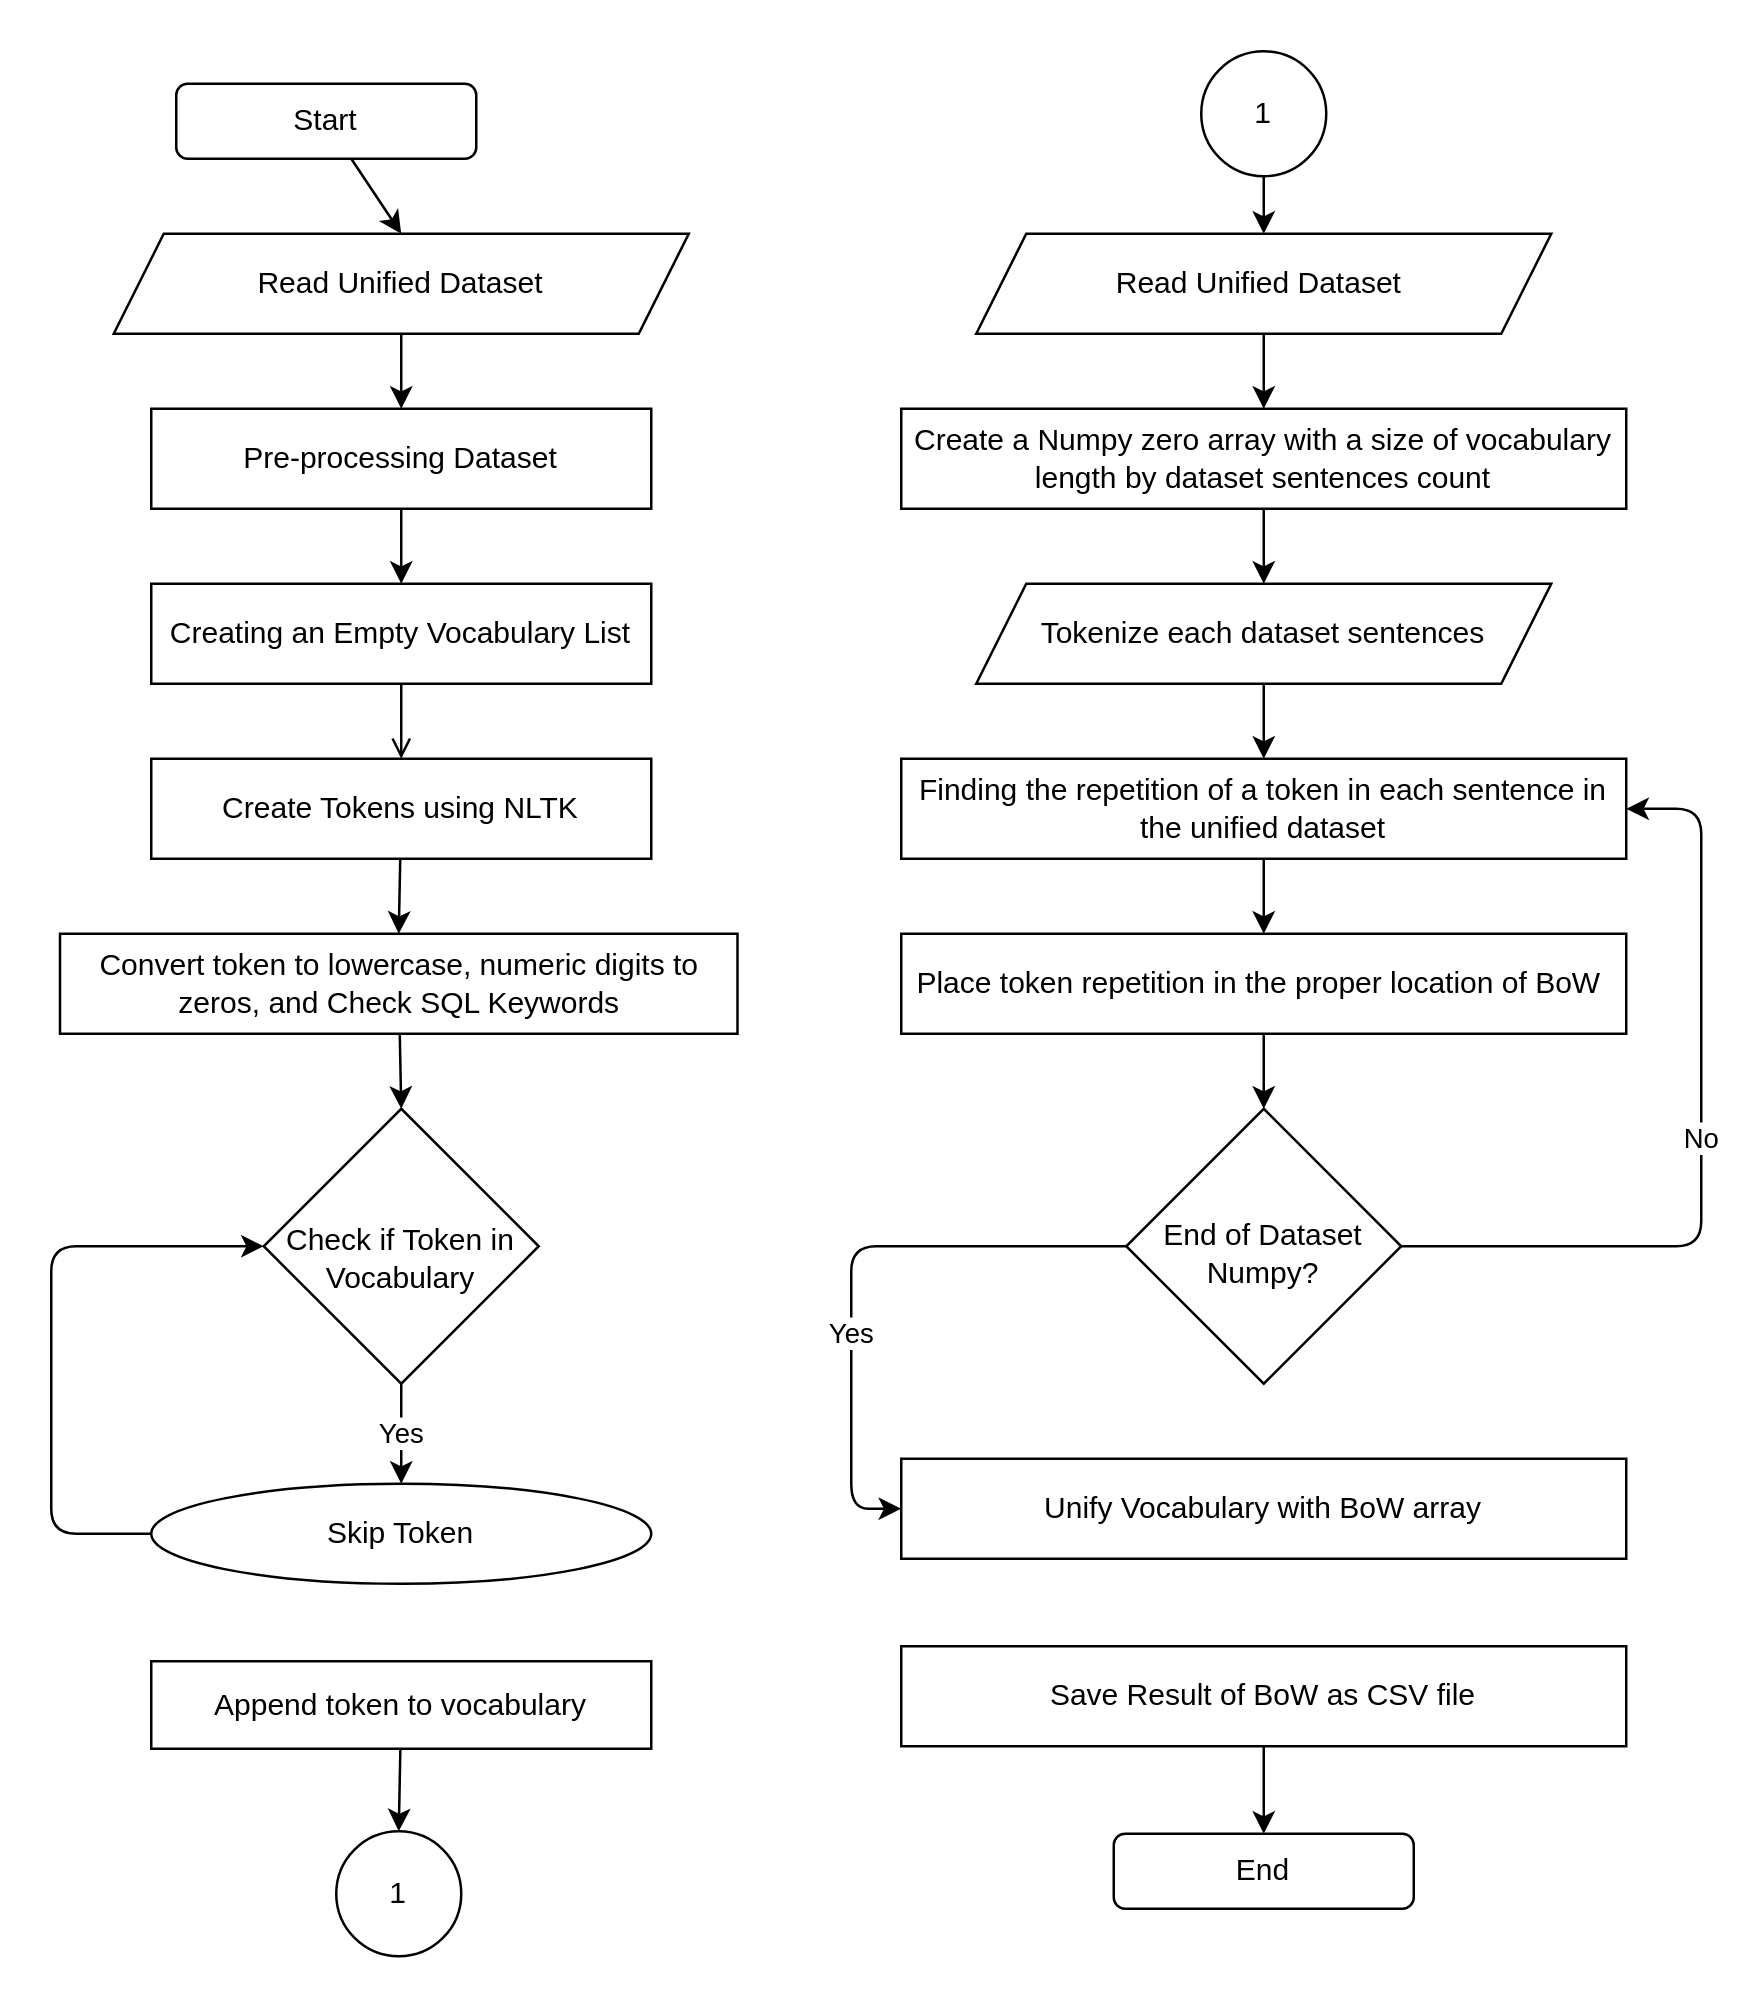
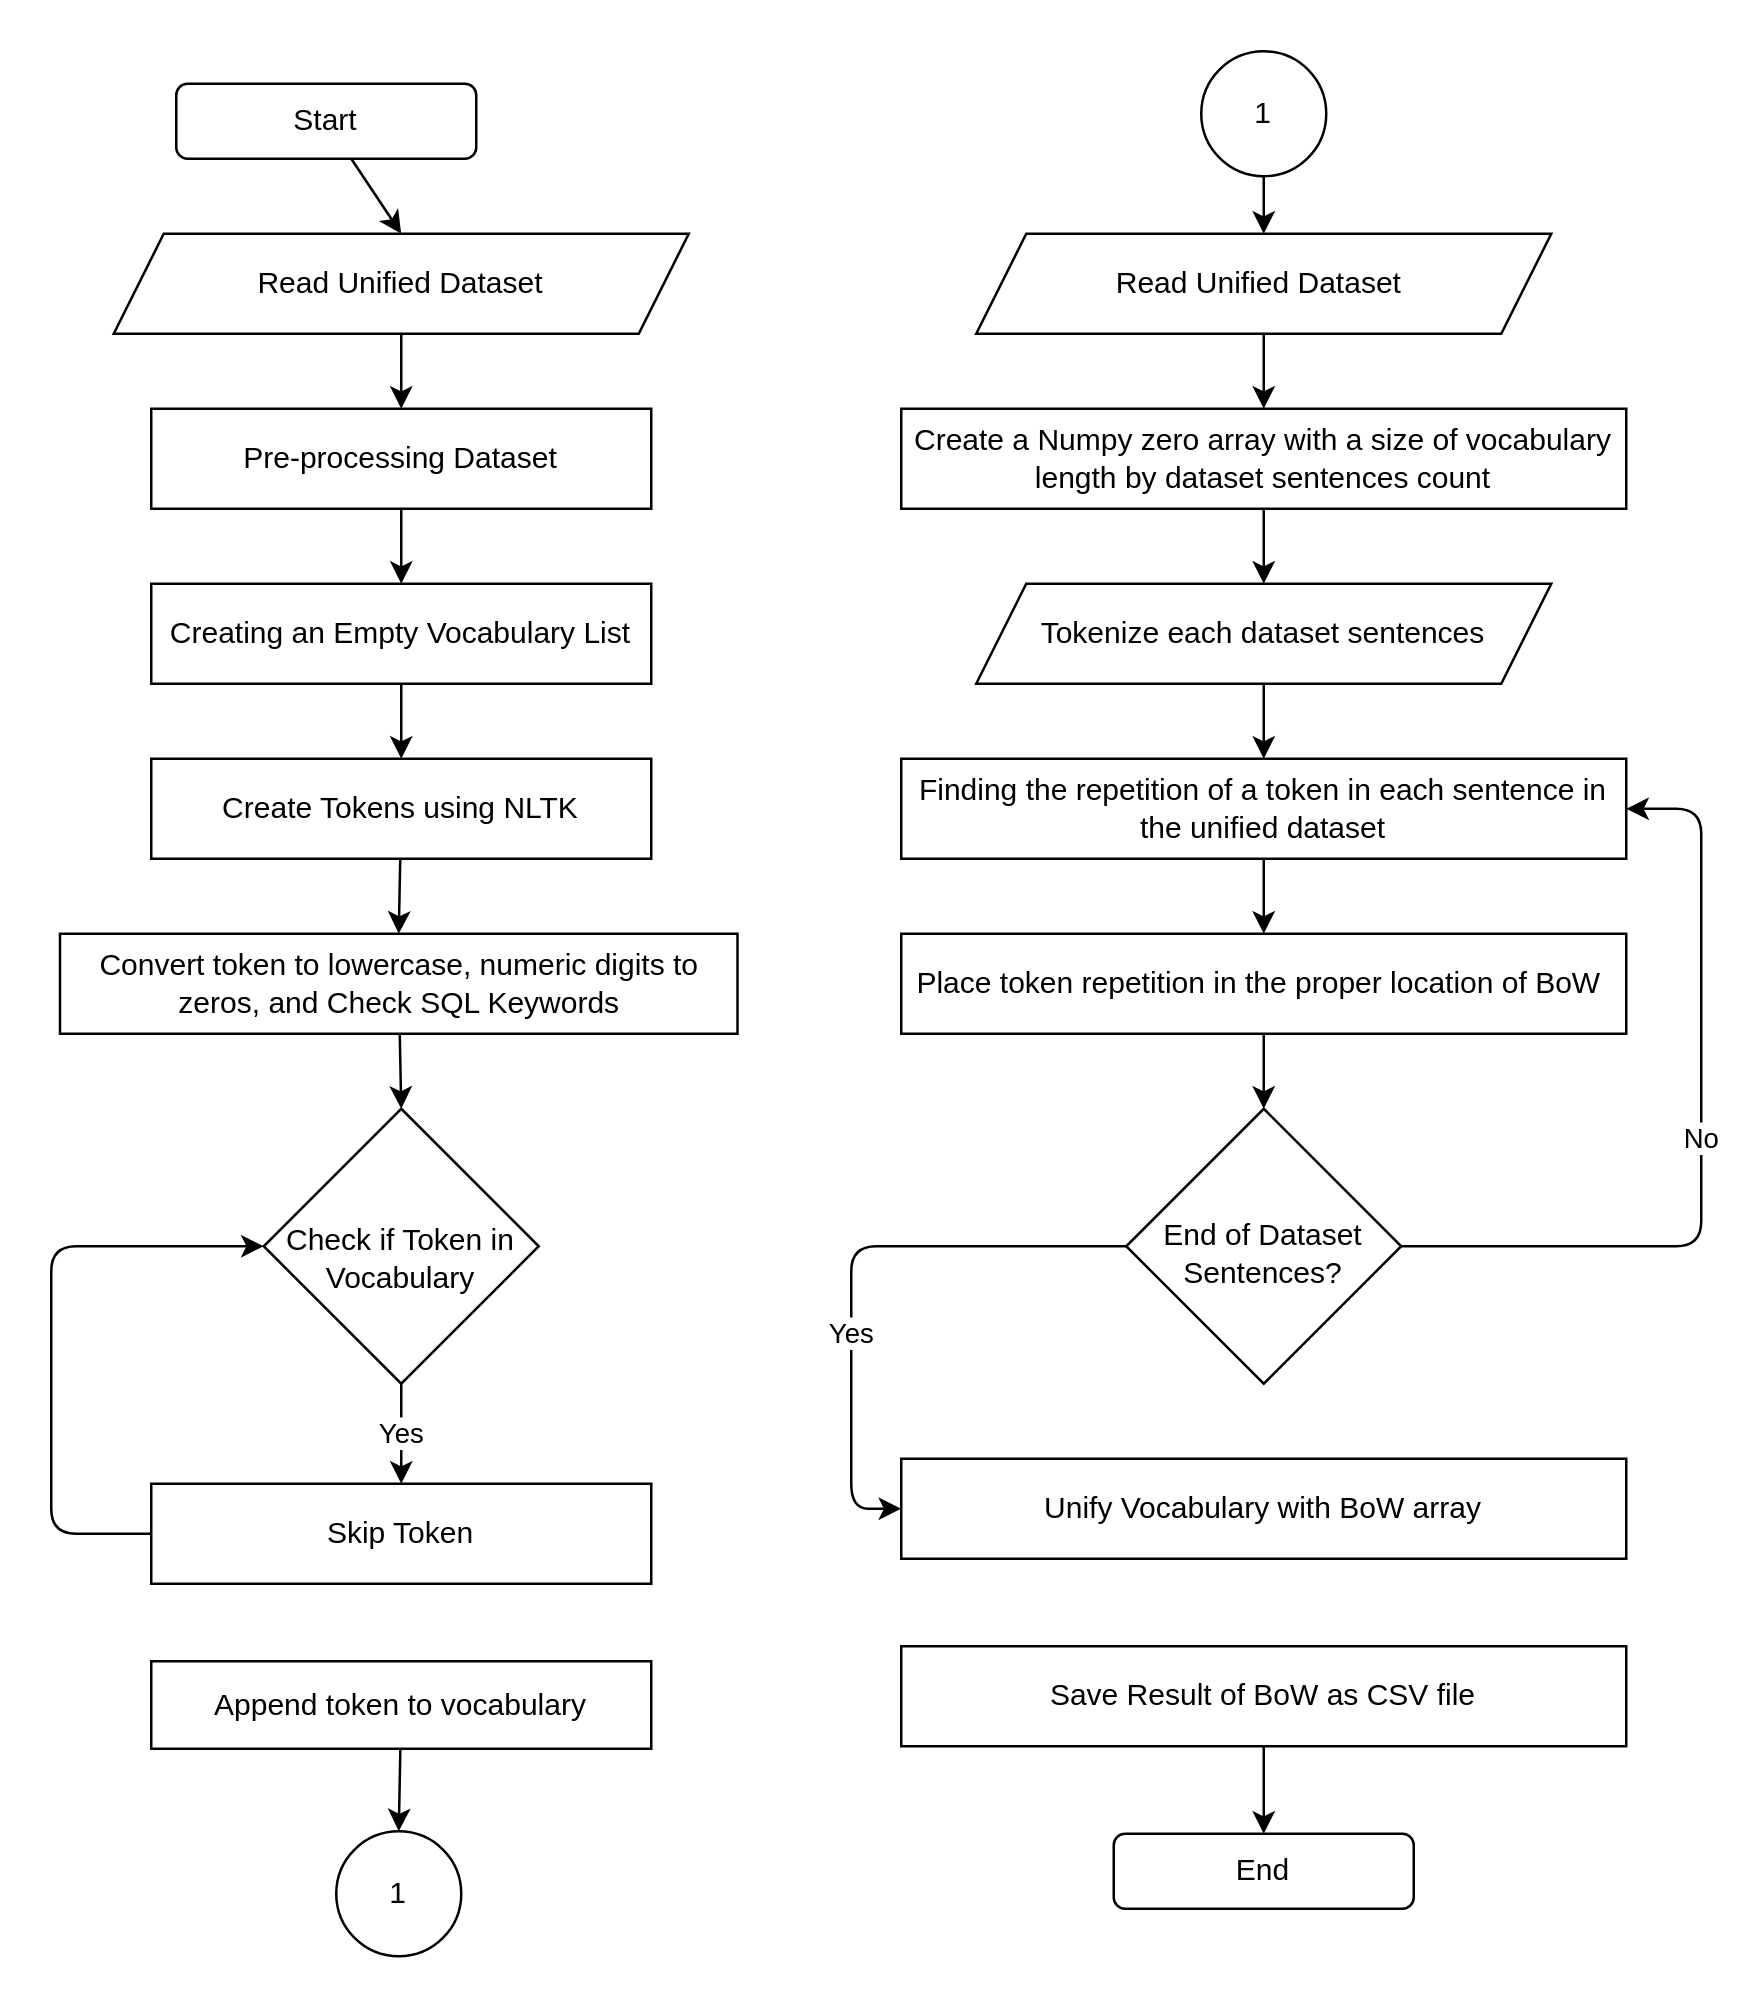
(401, 744) -> (401, 740)
(1264, 1254) -> (1264, 1254)
(401, 1534) -> (401, 1534)
